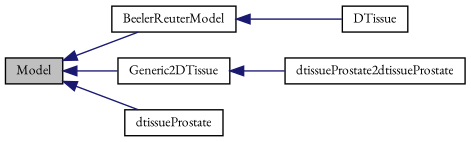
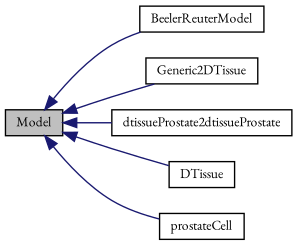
(296, 19) -> (122, 152)
(264, 71) -> (94, 123)
(174, 123) -> (202, 226)
